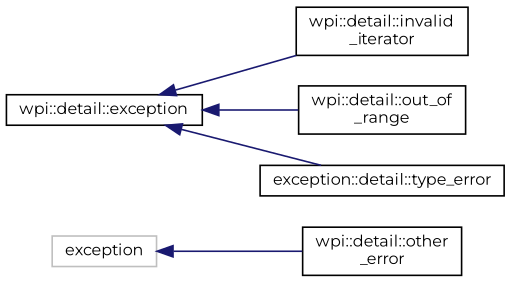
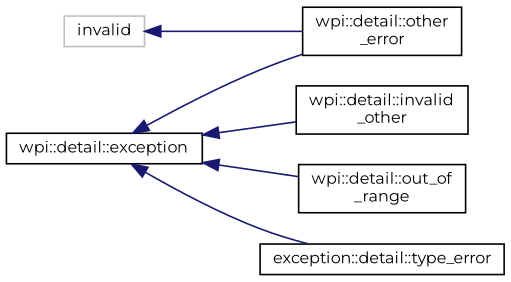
(382, 31) -> (382, 110)
none -> (223, 86)
(104, 251) -> (104, 31)
